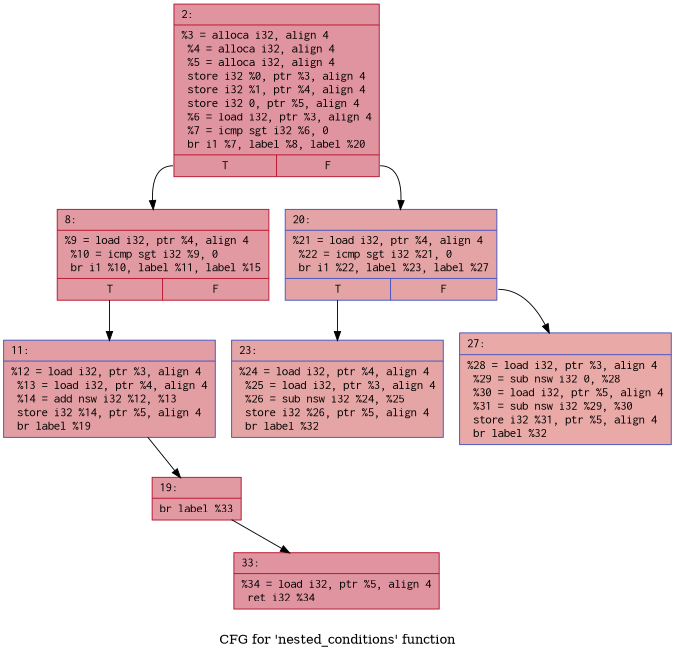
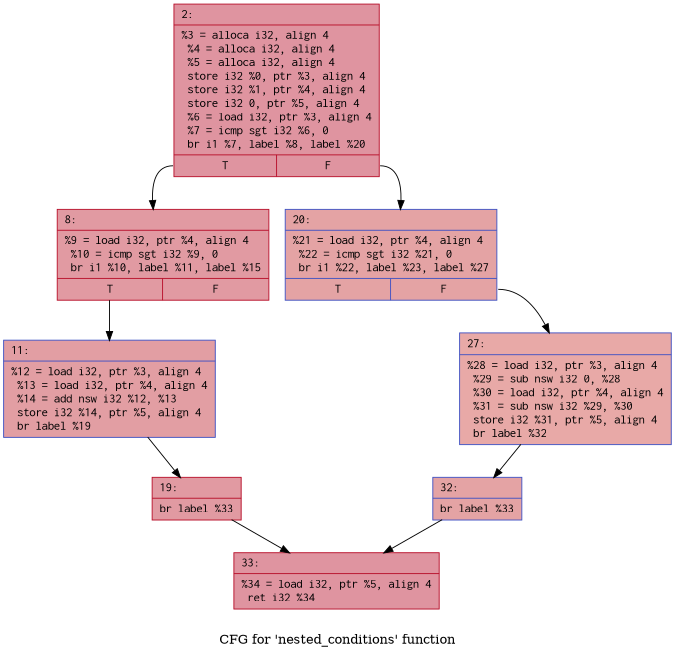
(337, 389) -> none
(565, 392) -> (565, 392)
none -> (477, 499)
